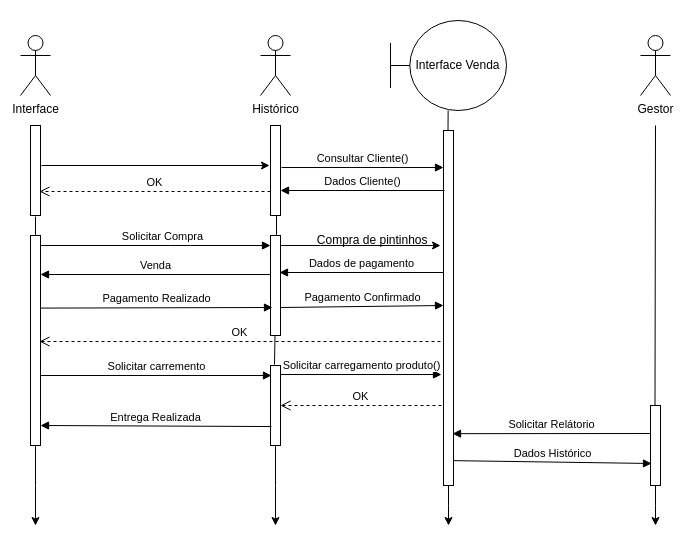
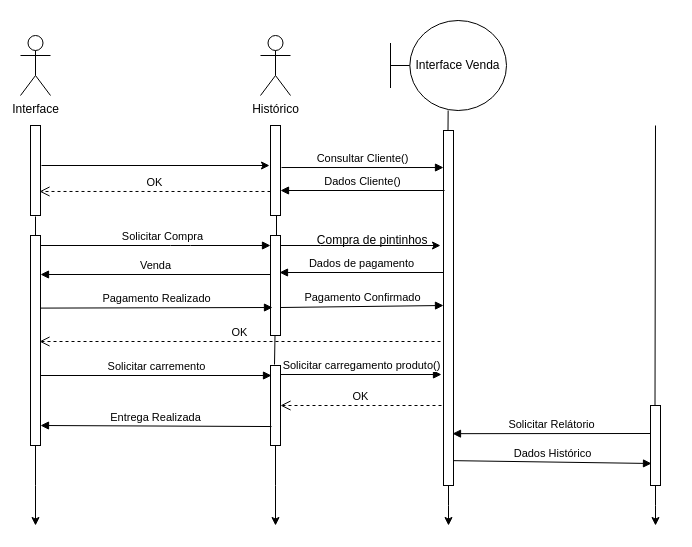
(656, 66) -> none
